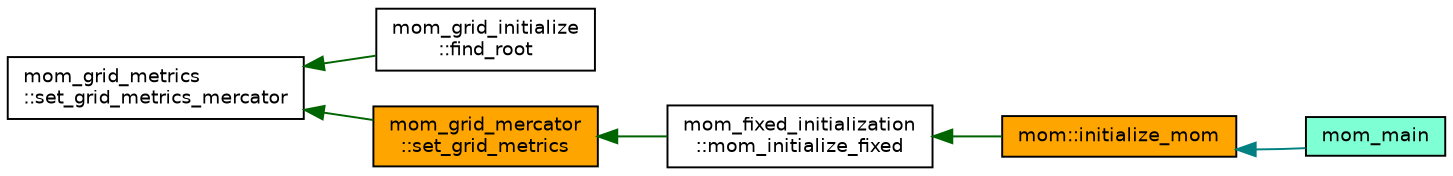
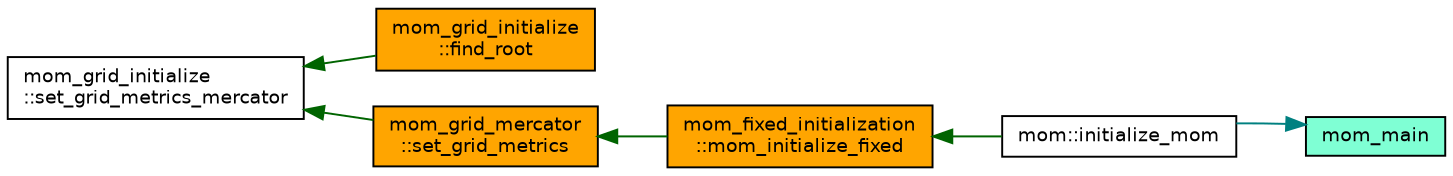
(486, 40) -> (486, 40)
(156, 88) -> (156, 88)
(800, 136) -> (800, 136)
(1119, 136) -> (1119, 136)
(1281, 149) -> (1261, 123)
